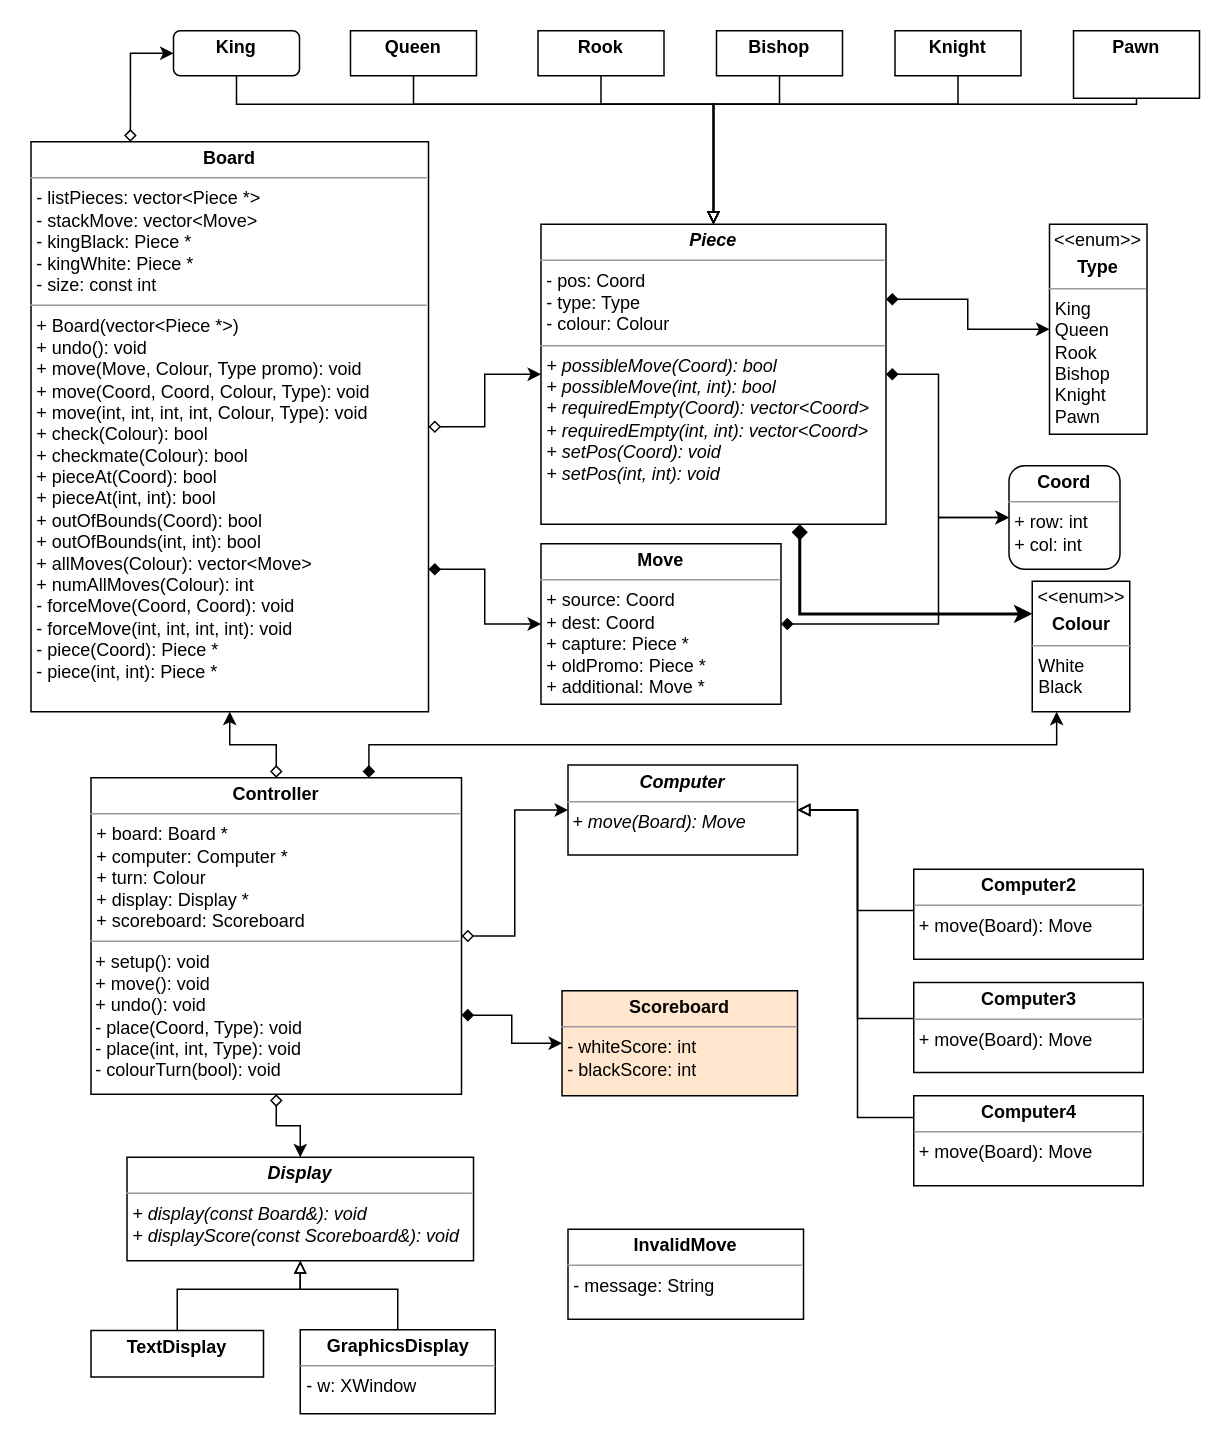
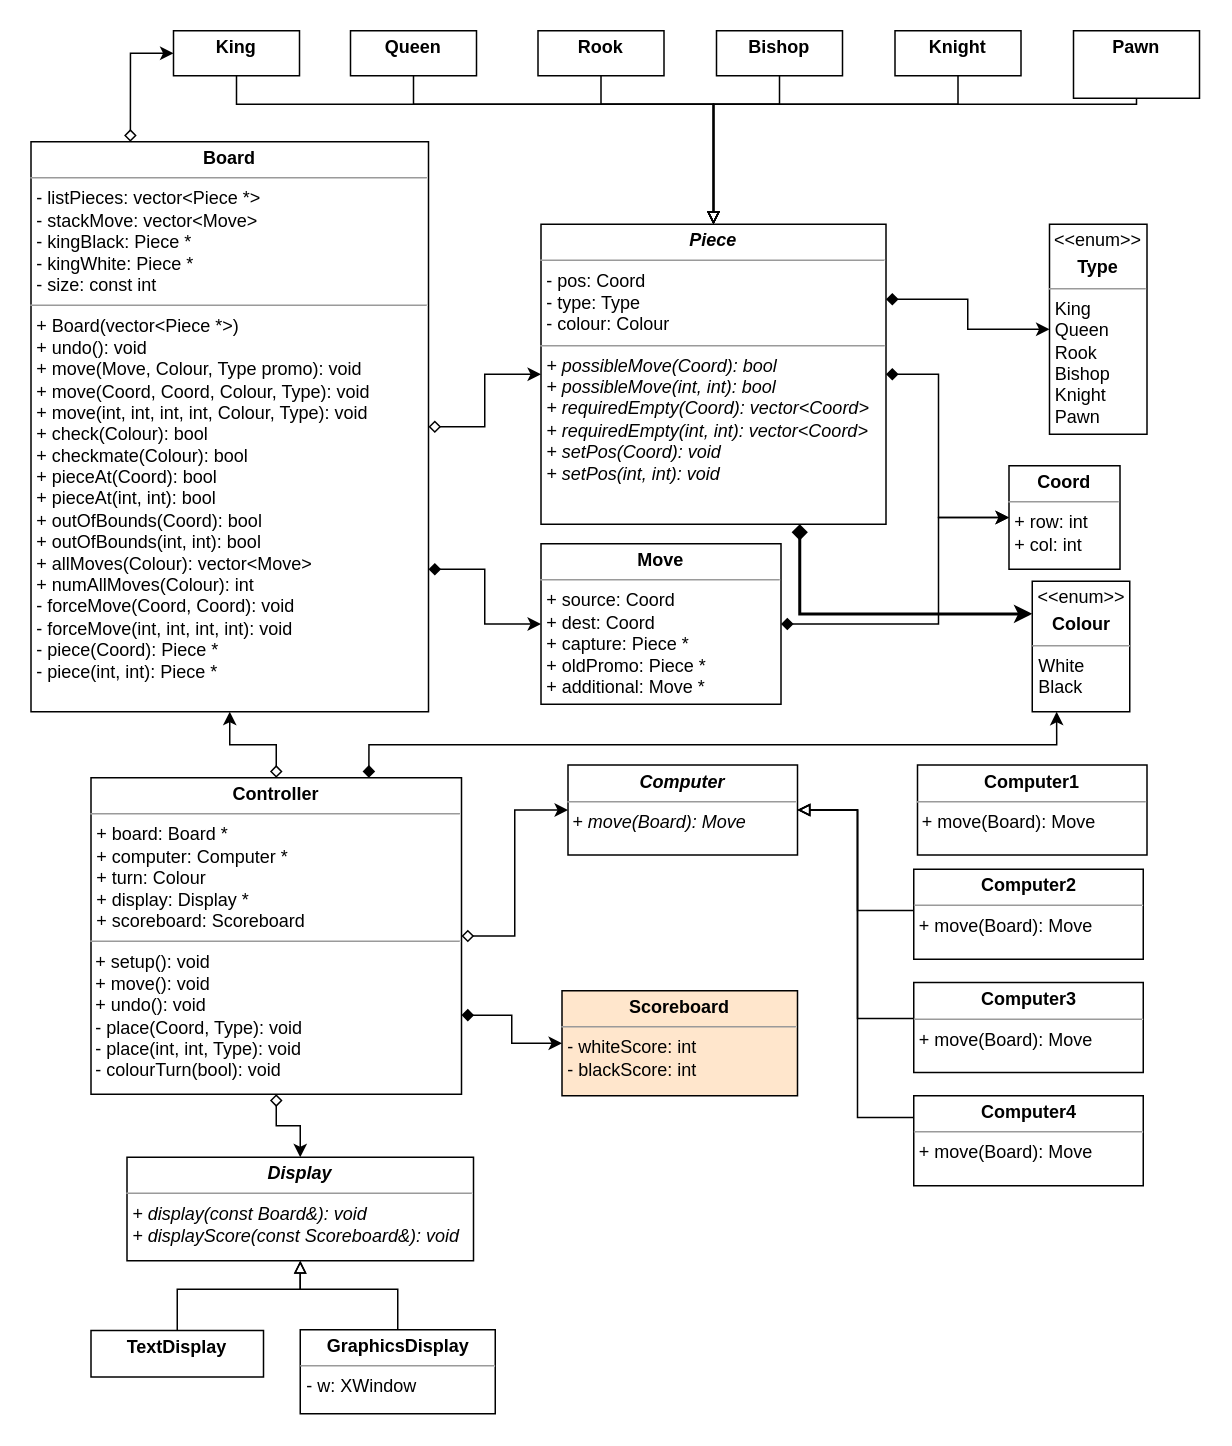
(236, 53) -> (236, 53)
(1064, 518) -> (1064, 518)
none -> (1032, 810)
(686, 1274) -> none
